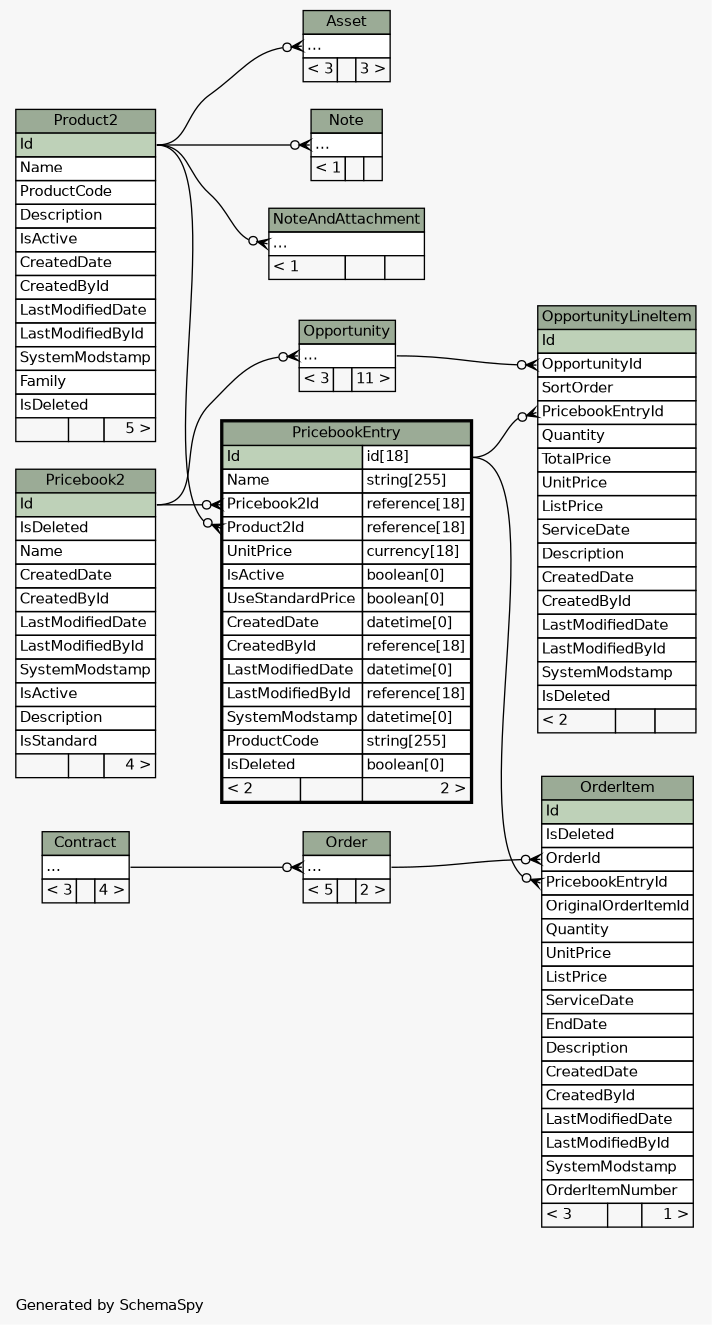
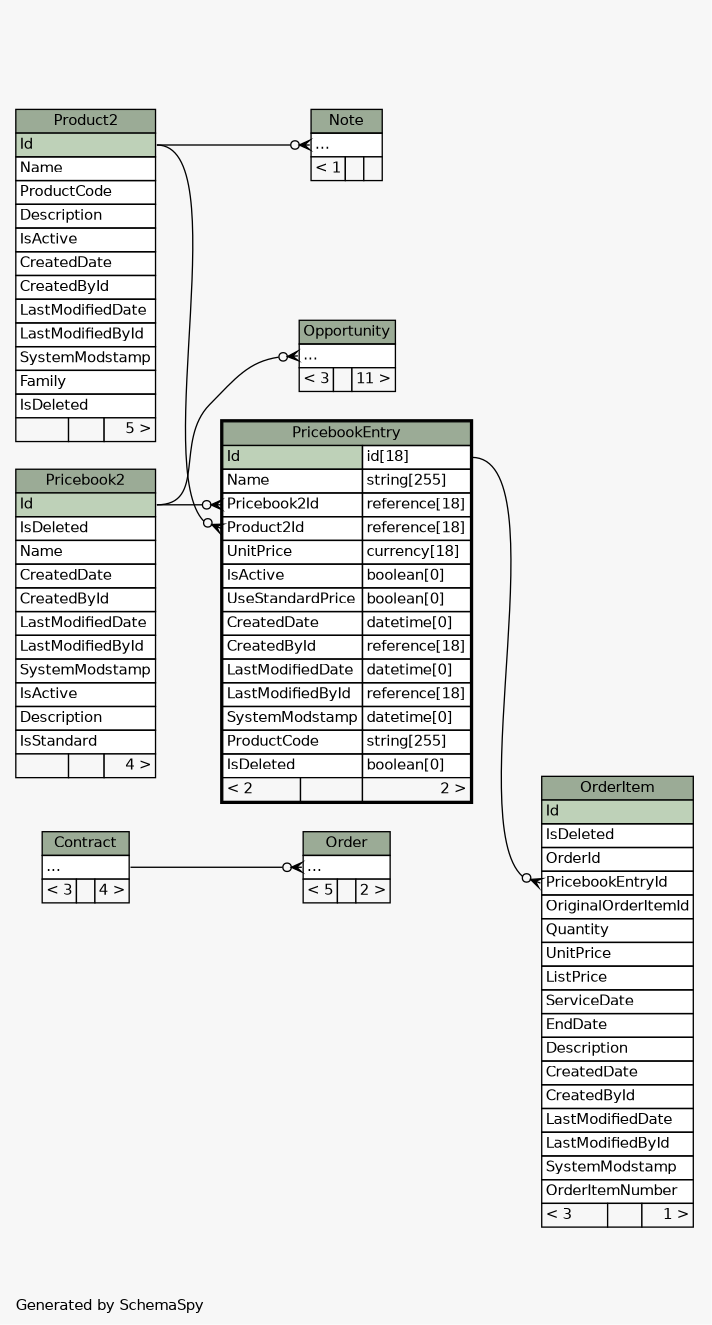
(347, 46) -> none
(347, 244) -> none
(617, 519) -> none
(456, 864) -> none
